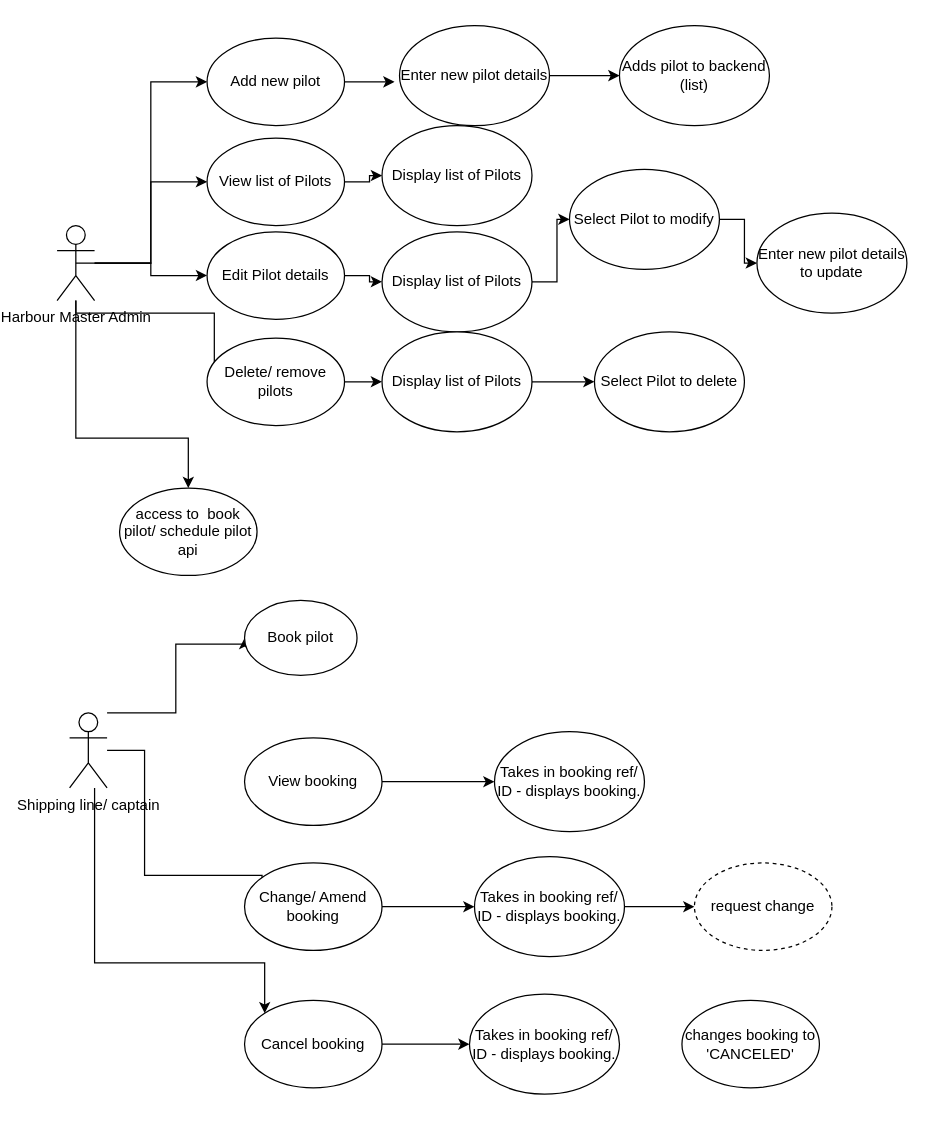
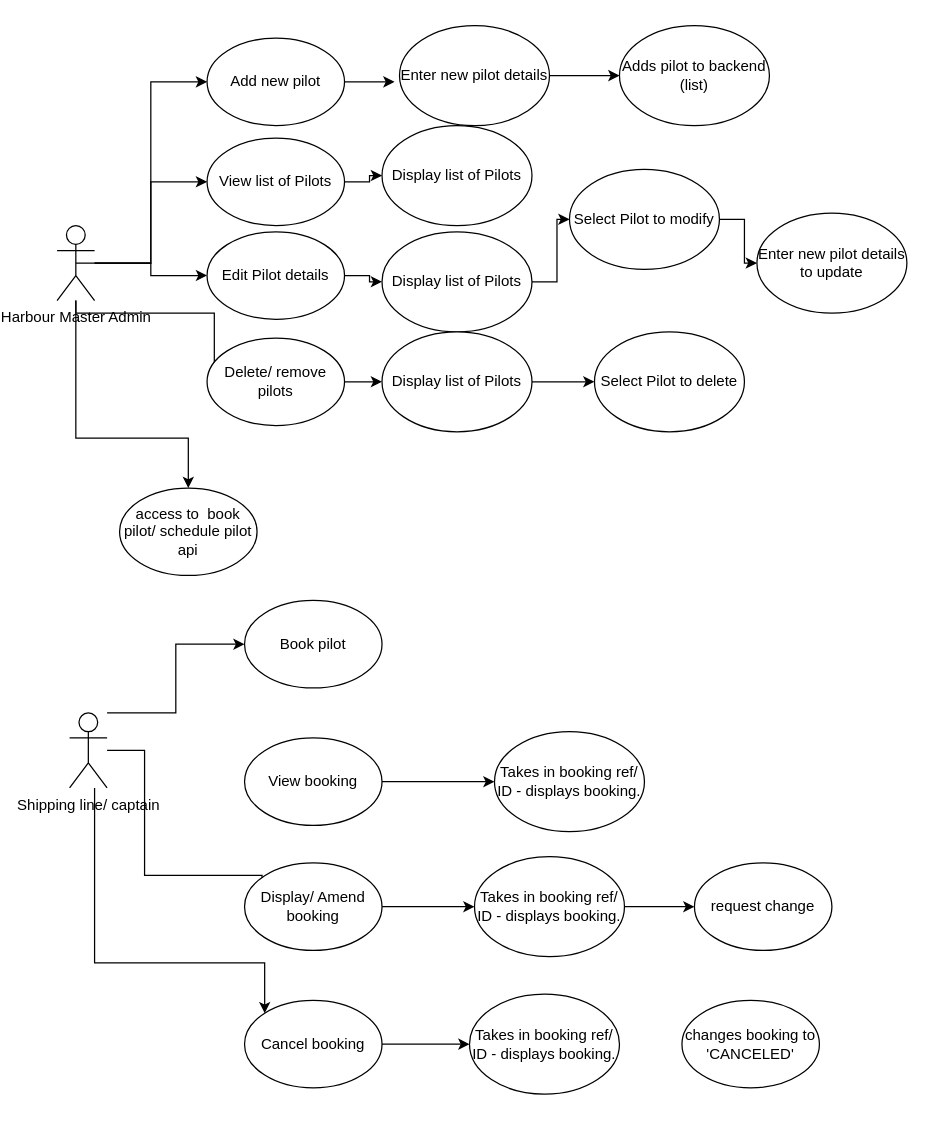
(301, 638) -> (313, 644)
(313, 907) -> (313, 907)
(763, 907) -> (763, 907)
